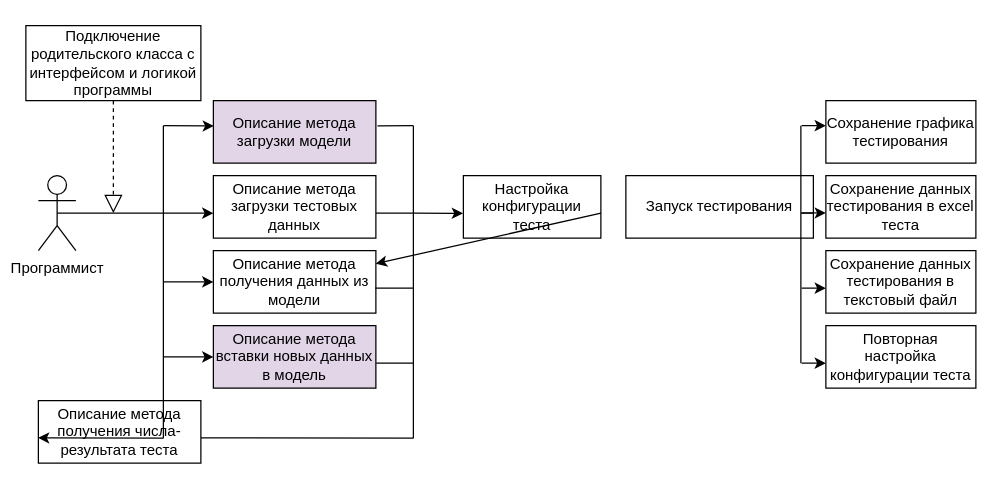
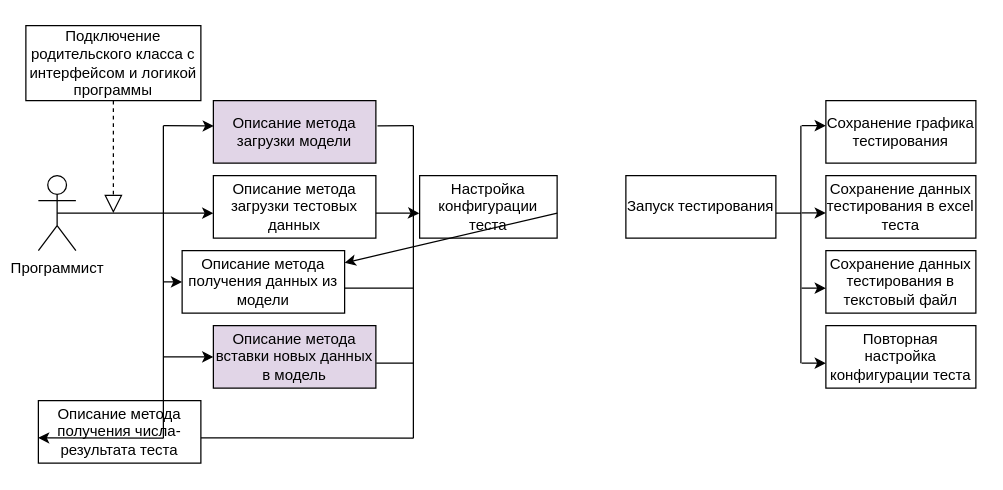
(532, 207) -> (488, 207)
(719, 207) -> (701, 207)
(294, 282) -> (263, 282)
